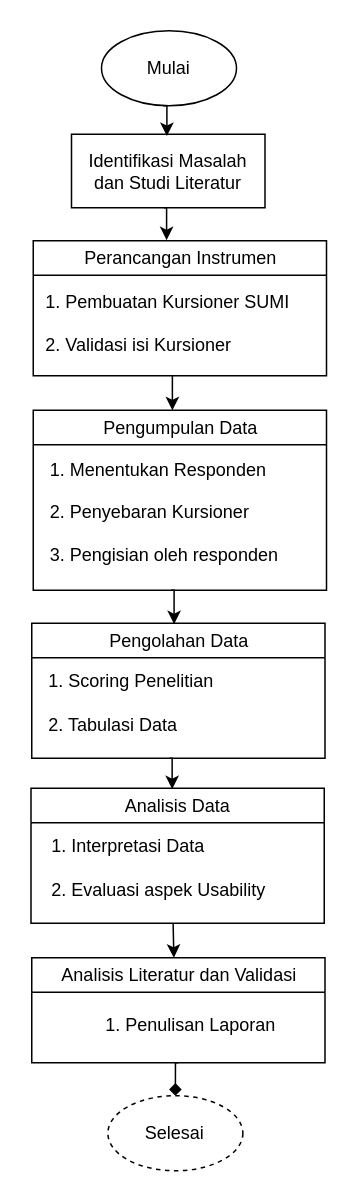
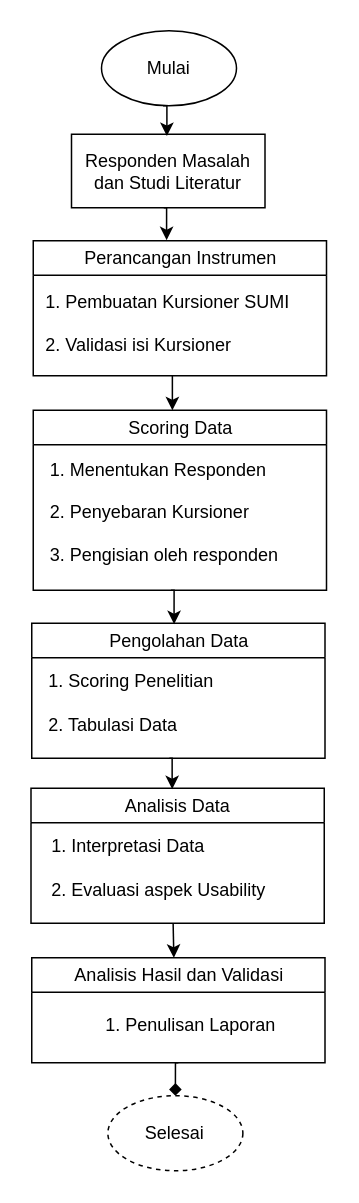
(168, 172) -> (168, 172)
(181, 428) -> (181, 428)
(179, 976) -> (179, 976)
